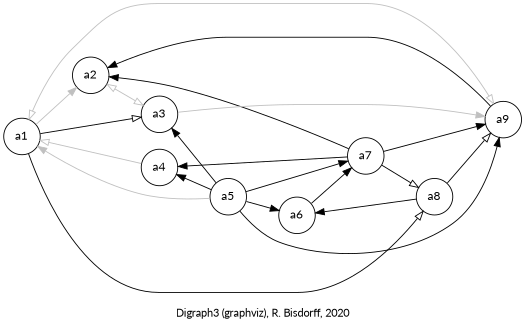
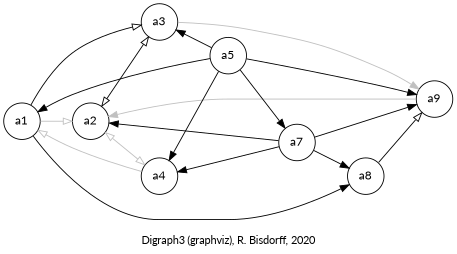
(255, 4) -> none
(312, 37) -> (274, 99)
(125, 95) -> (125, 72)
(53, 109) -> (52, 121)
none -> (125, 149)
(396, 174) -> (327, 157)
(124, 189) -> (130, 76)
(297, 215) -> none
(200, 292) -> (175, 220)
